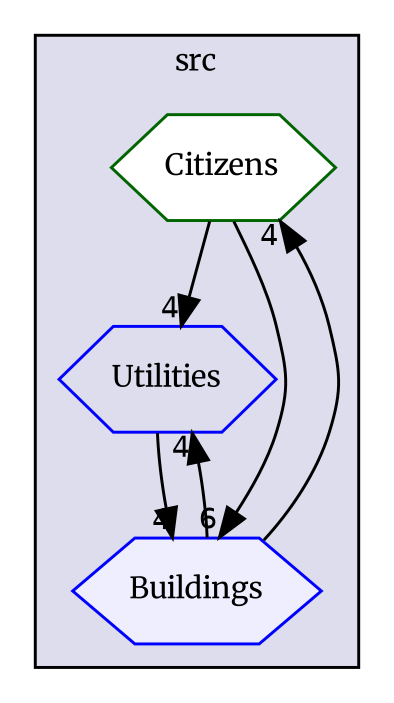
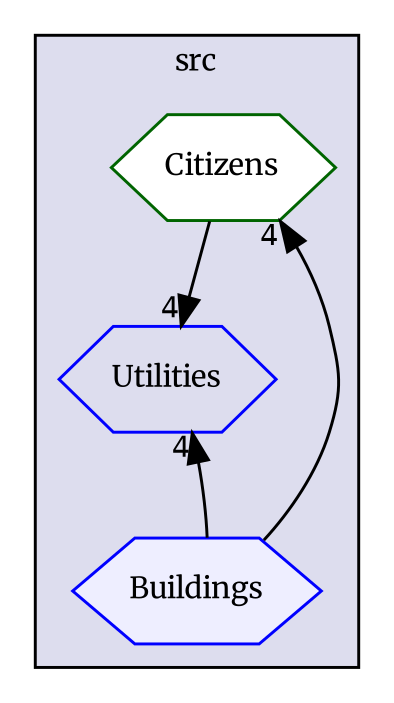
(285, 368) -> none
(161, 471) -> none
